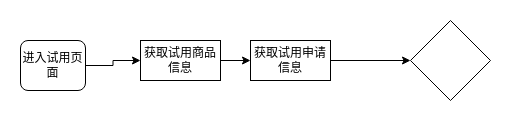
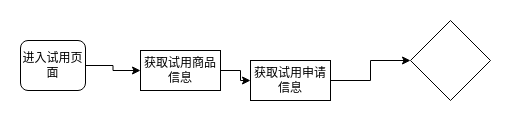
(181, 61) -> (181, 71)
(291, 61) -> (291, 81)
